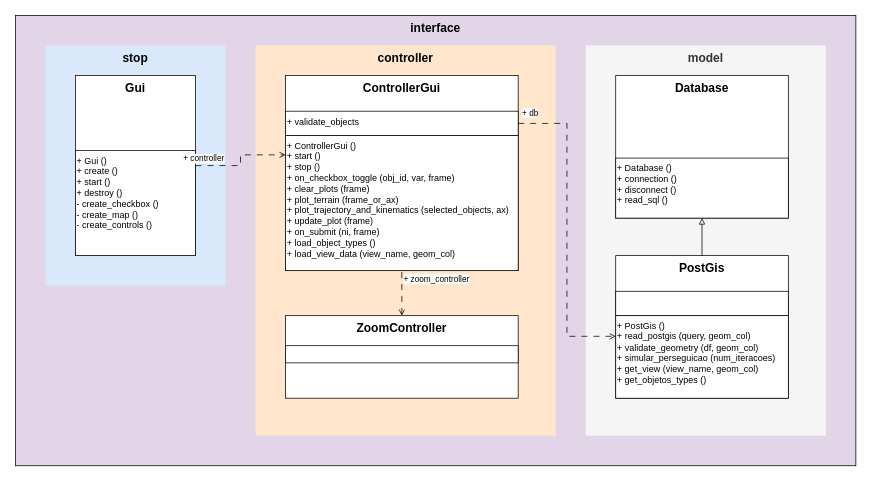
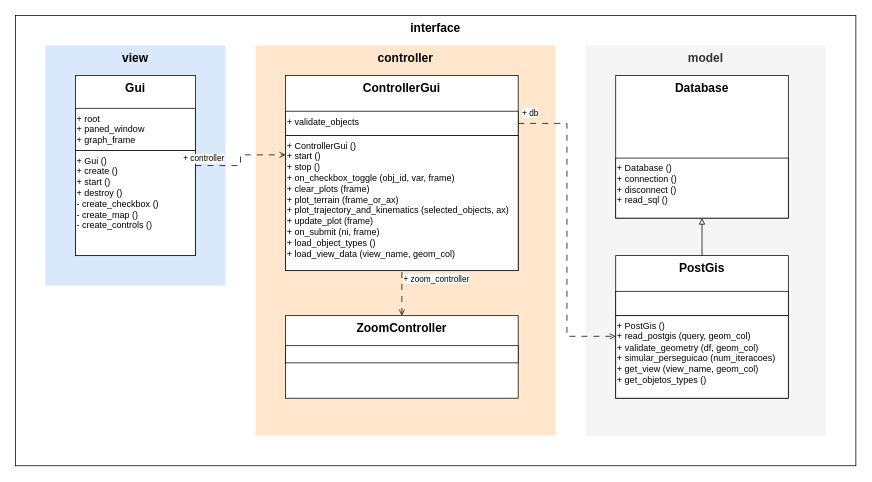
(435, 26) -> (435, 26)
(135, 58) -> (135, 58)
none -> (135, 129)
